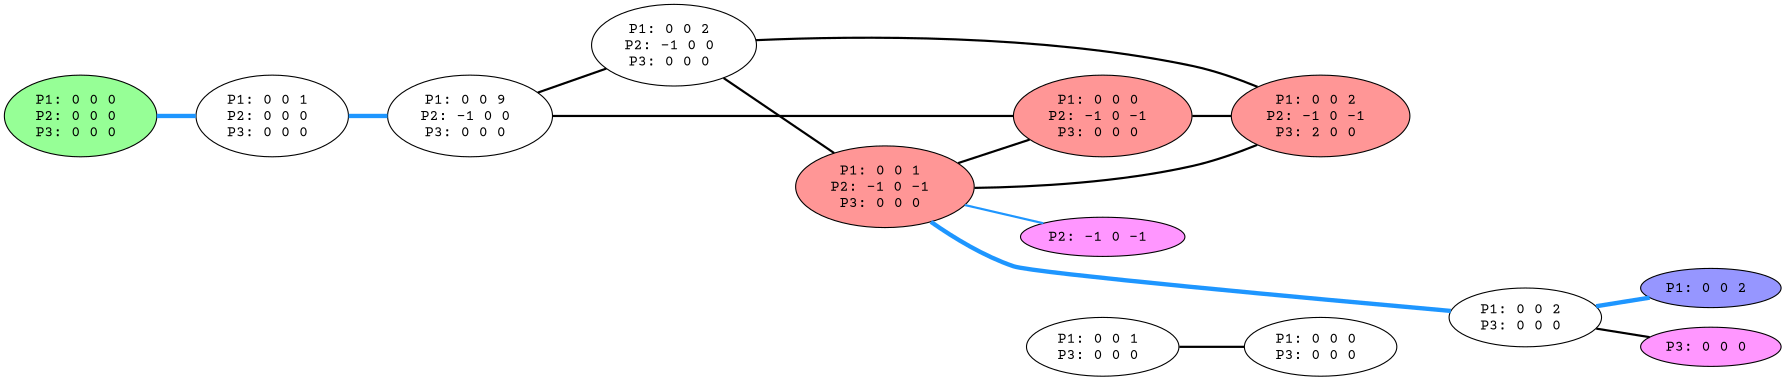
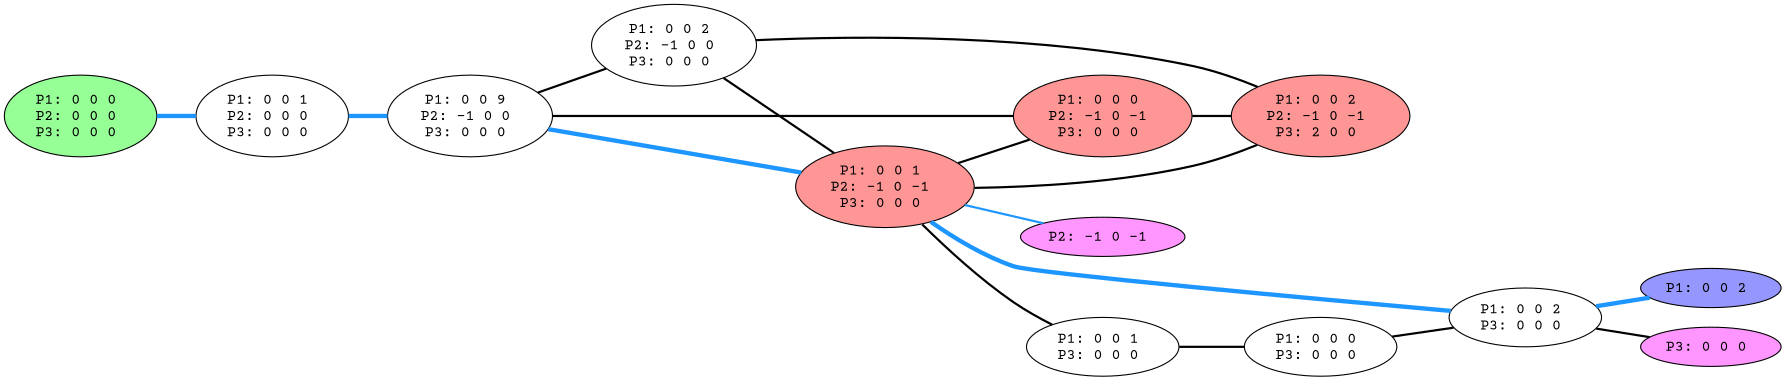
none -> (675, 151)
none -> (983, 280)
none -> (1423, 332)
